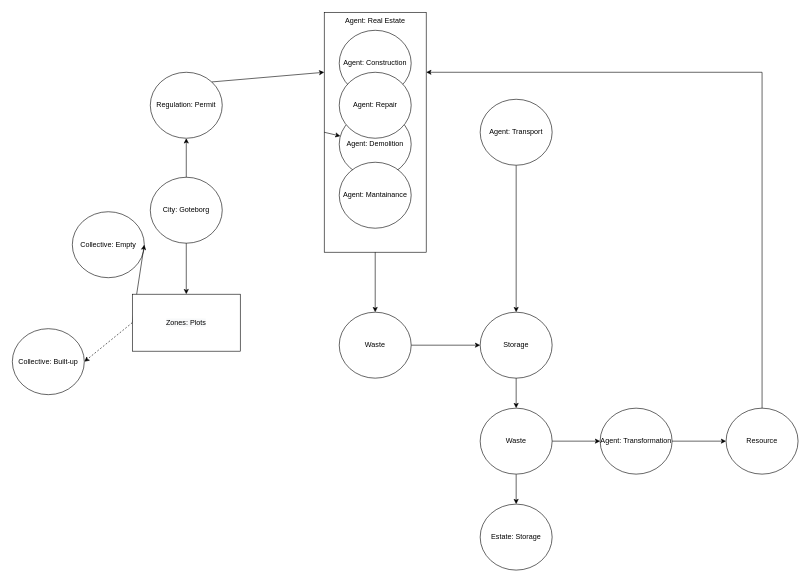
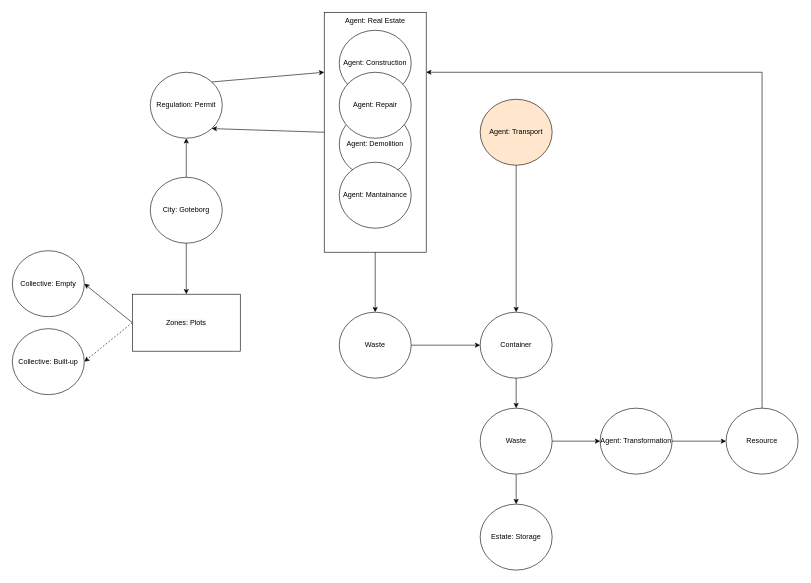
(516, 132) -> (516, 132)
(331, 134) -> (301, 132)
(108, 245) -> (48, 284)
(516, 345) -> (516, 345)
